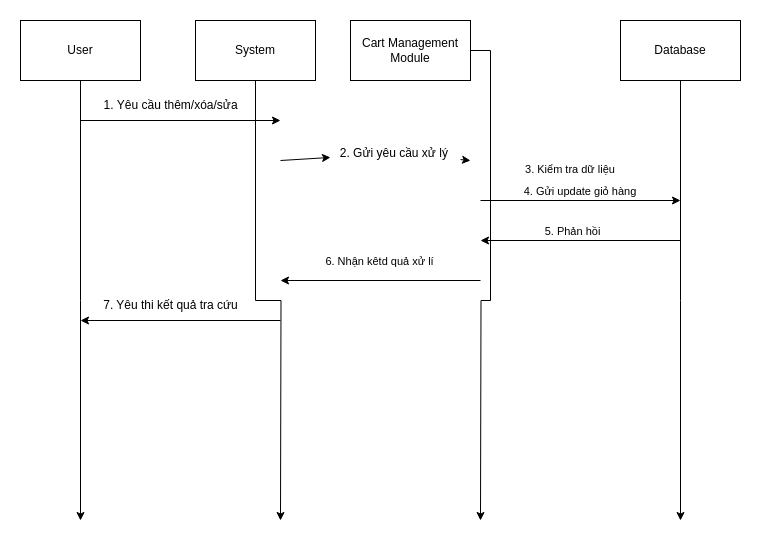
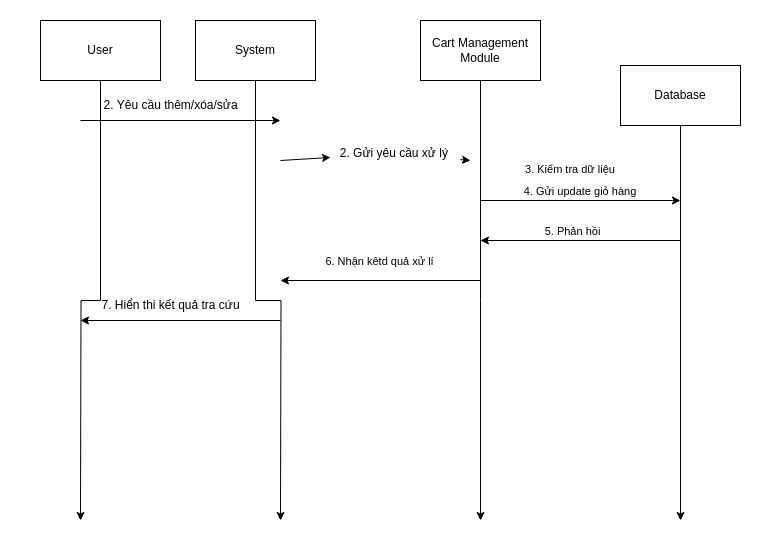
(81, 51) -> (101, 51)
(411, 51) -> (481, 51)
(681, 51) -> (681, 96)
(171, 106) -> (171, 106)
(171, 306) -> (171, 306)
